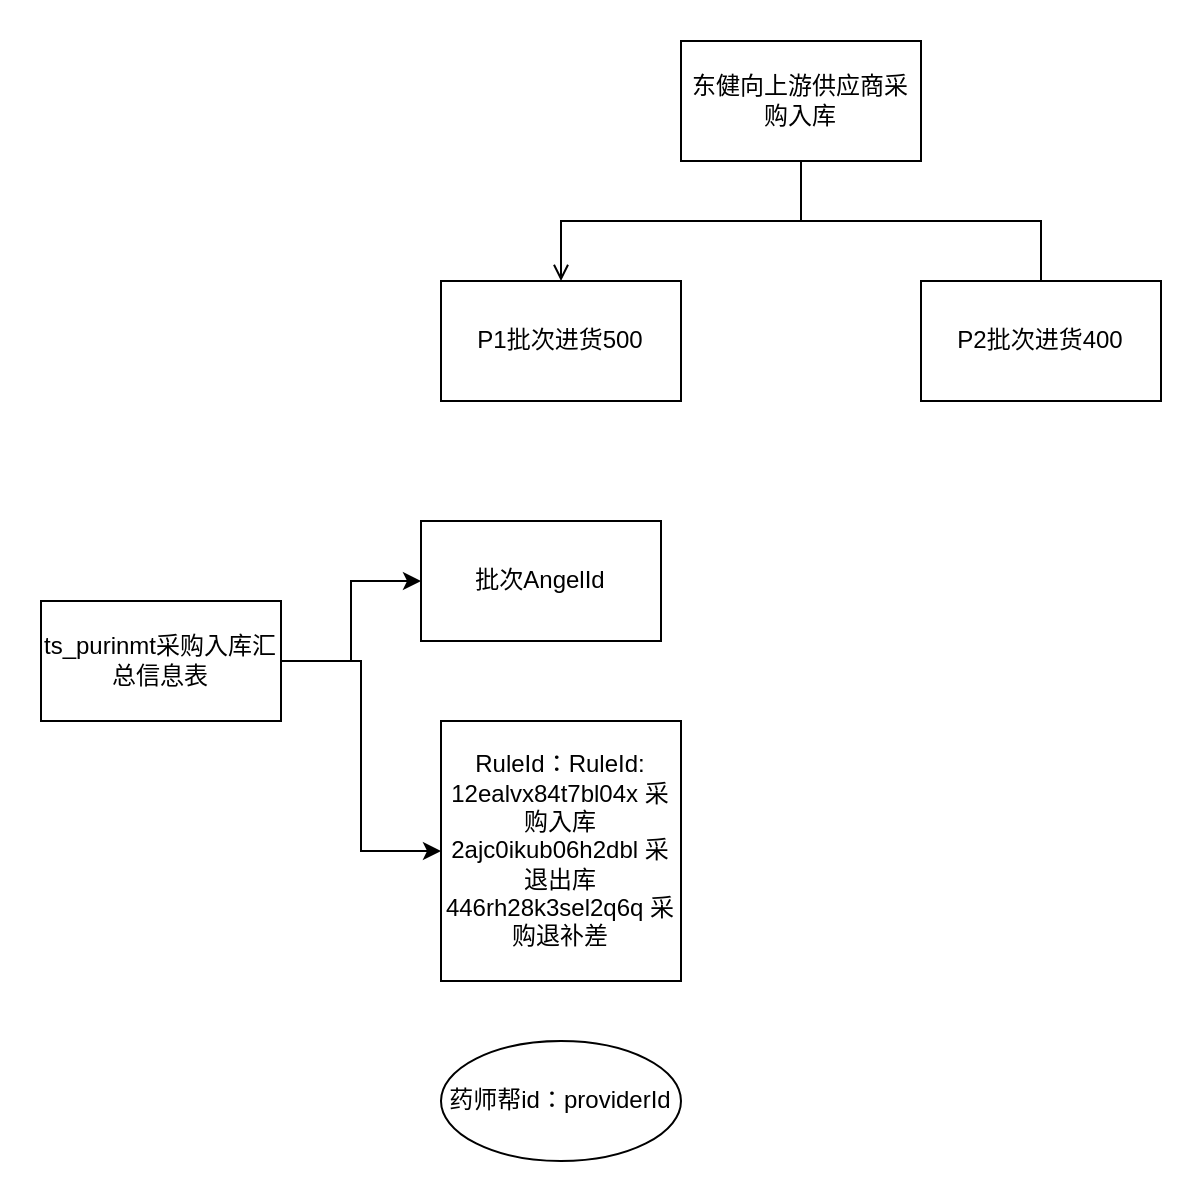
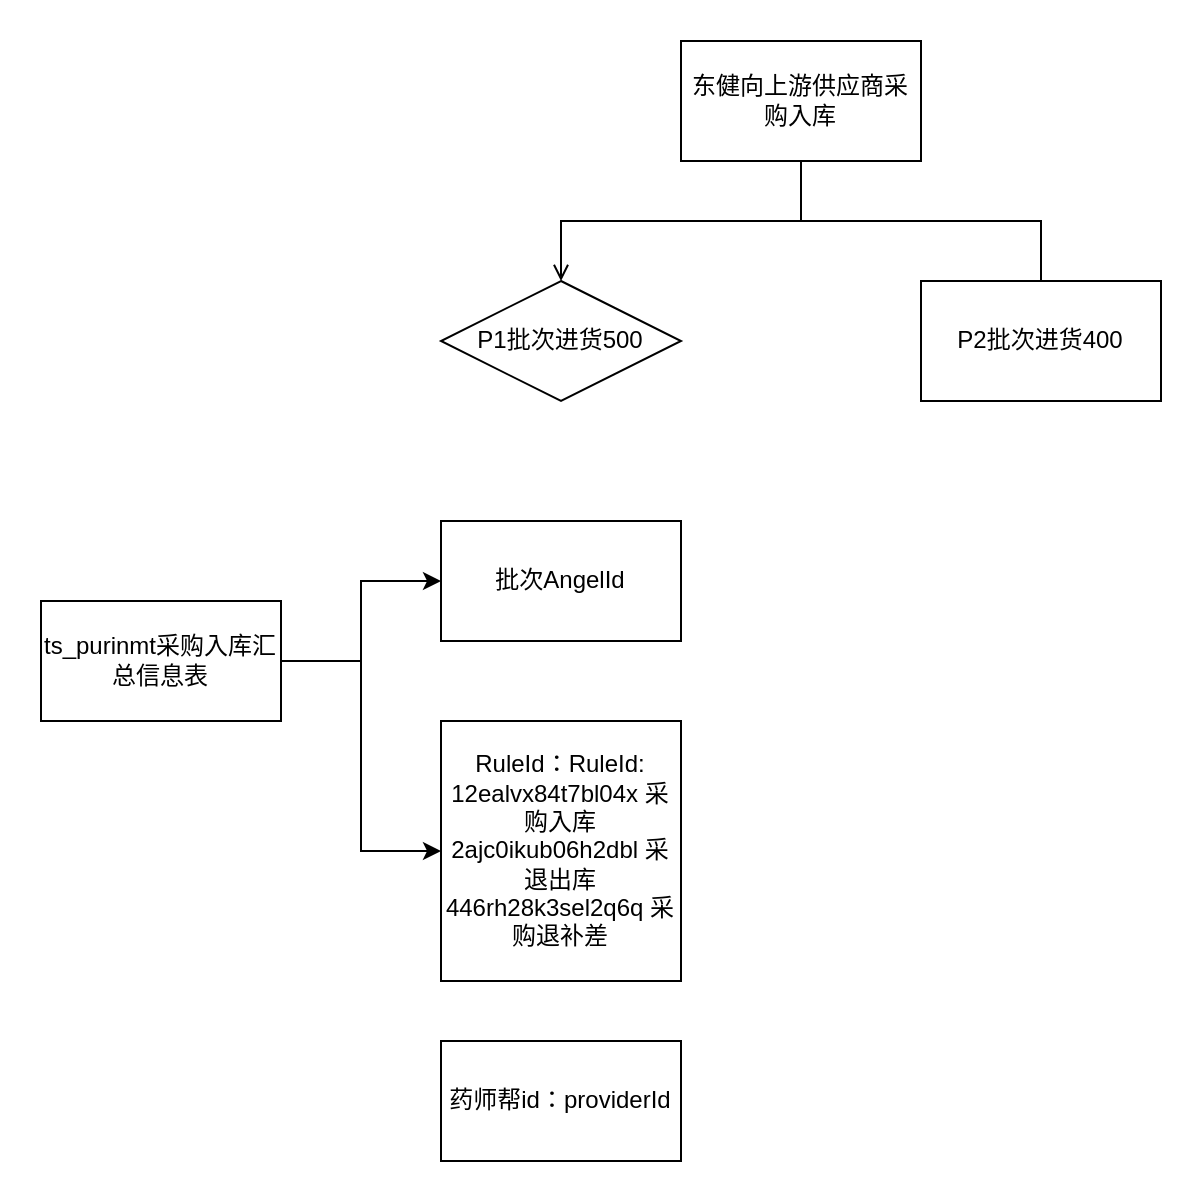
(561, 341) -> (561, 341)
(541, 581) -> (561, 581)
(561, 1101) -> (561, 1101)
